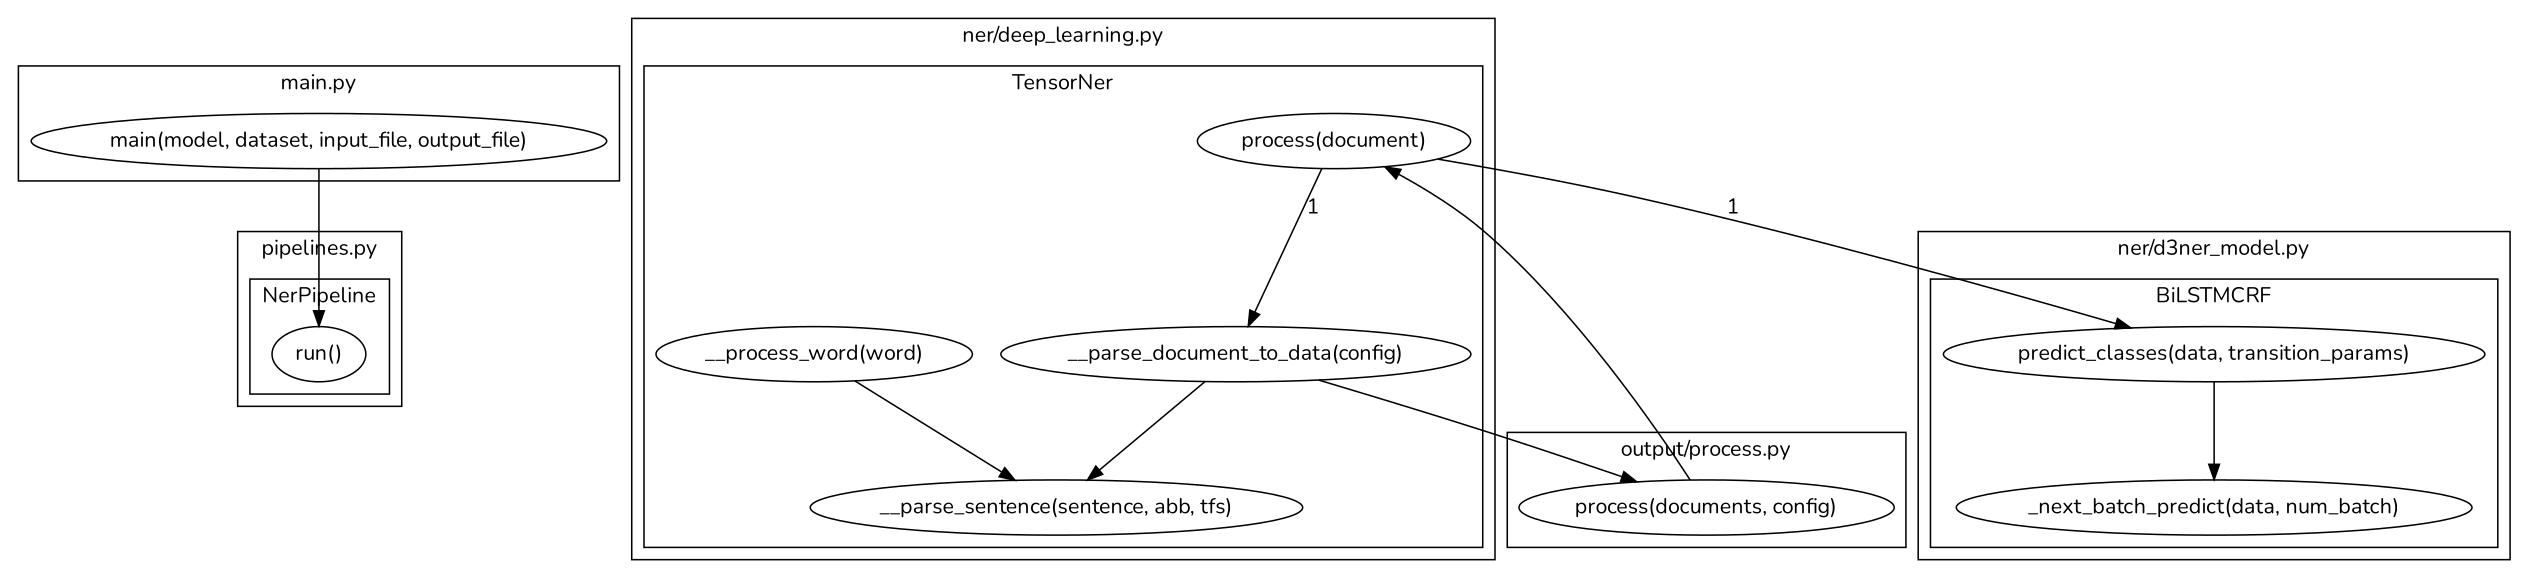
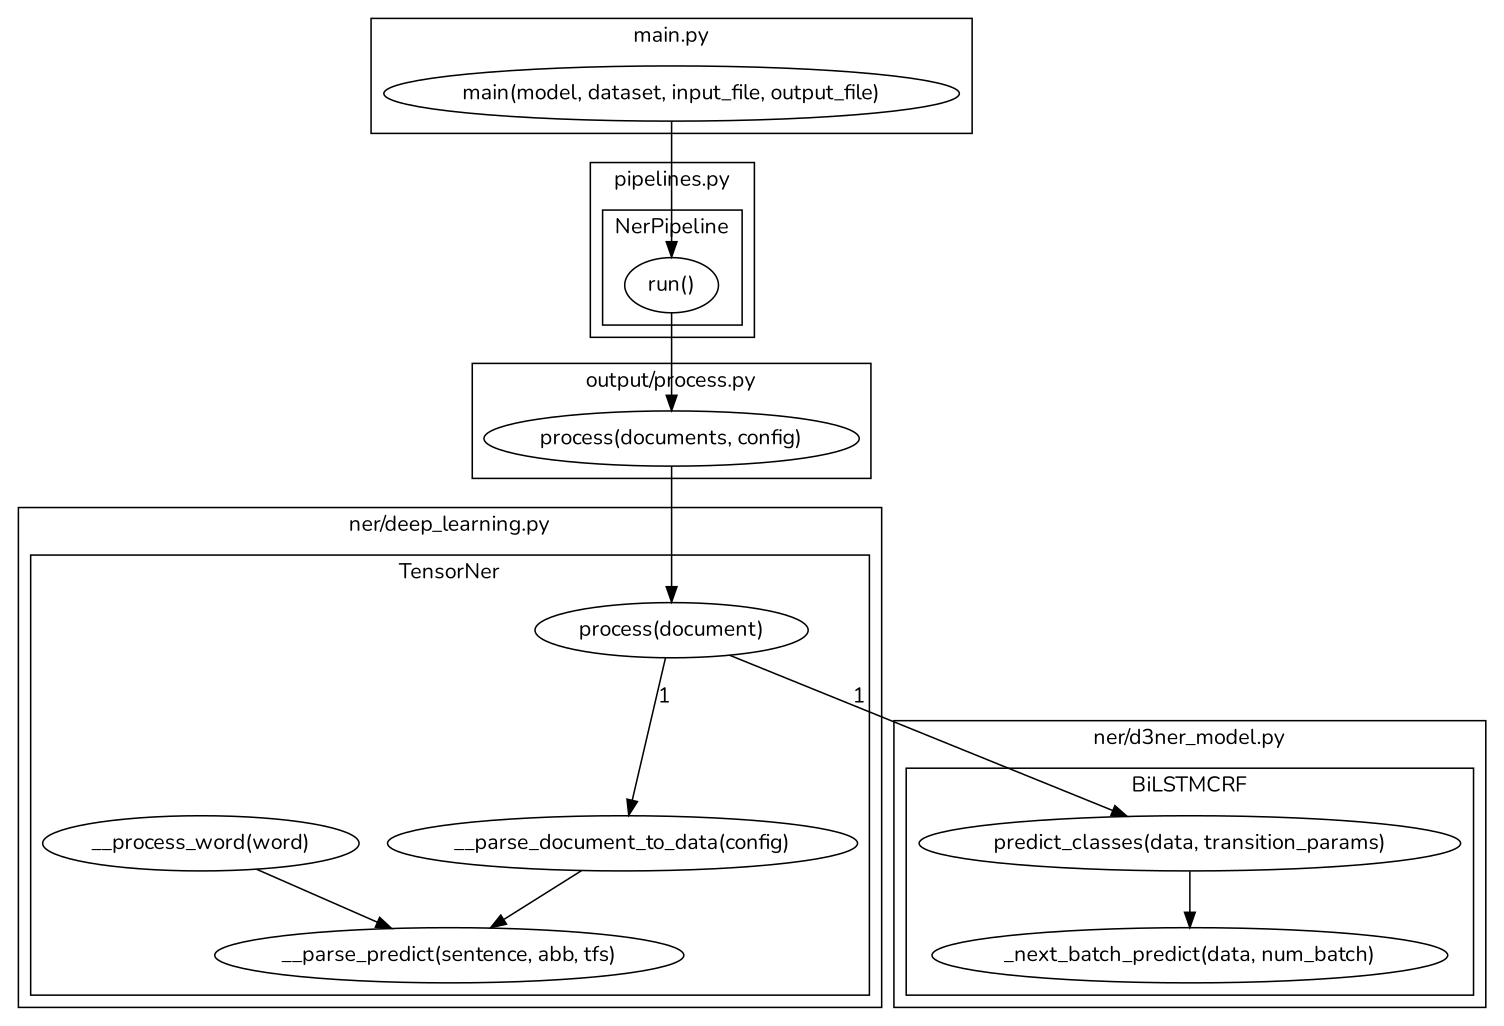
(1471, 427) -> (672, 354)
(1056, 508) -> (449, 955)
